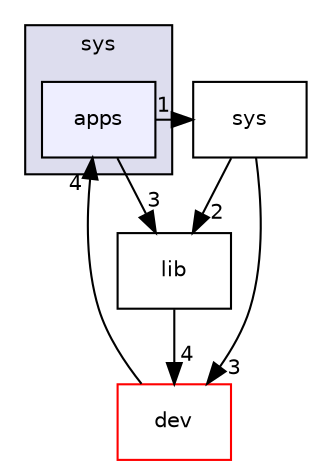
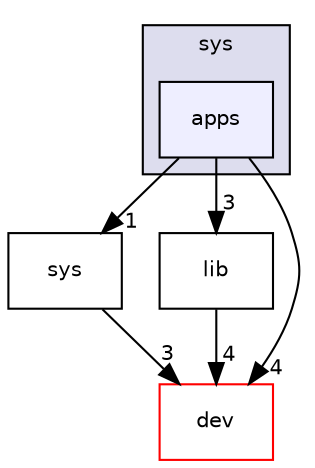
(217, 186) -> none
(94, 287) -> (298, 260)
